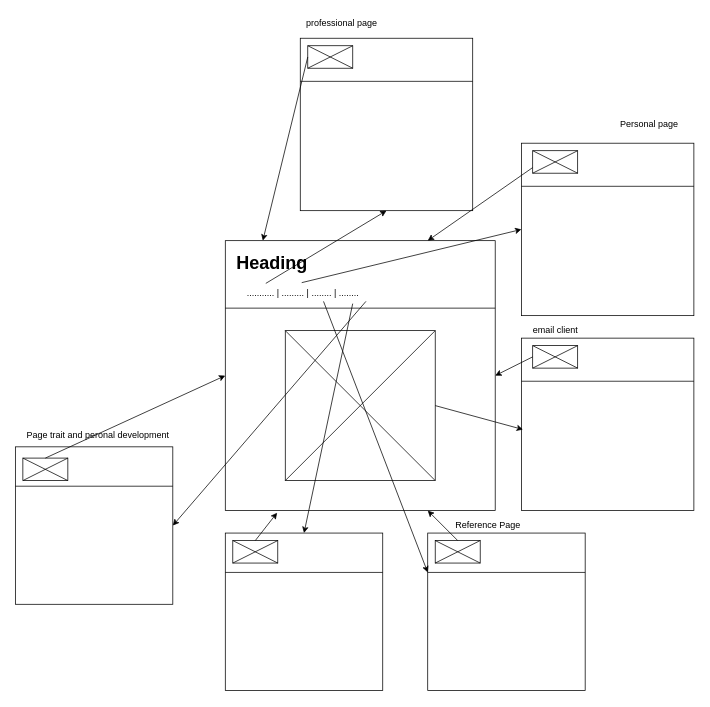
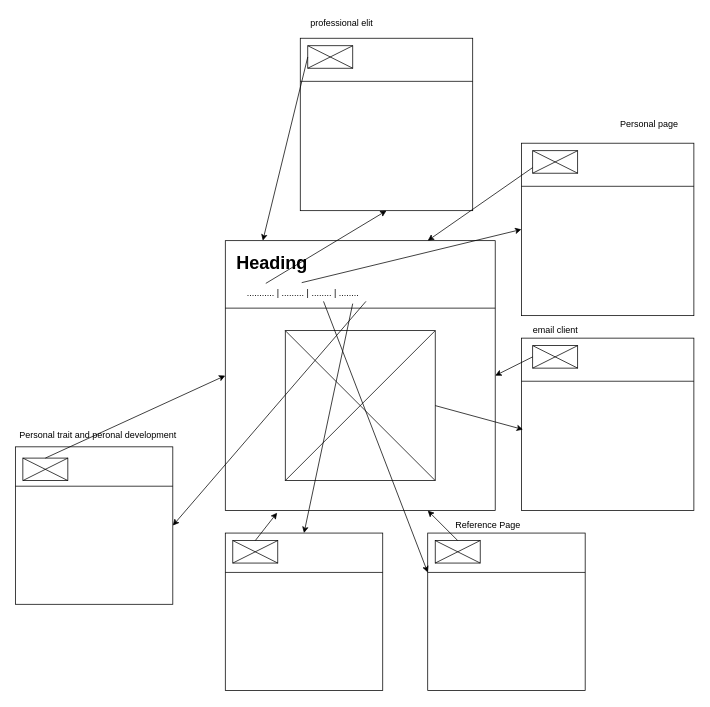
(342, 23) -> (342, 23)
(98, 435) -> (98, 435)
